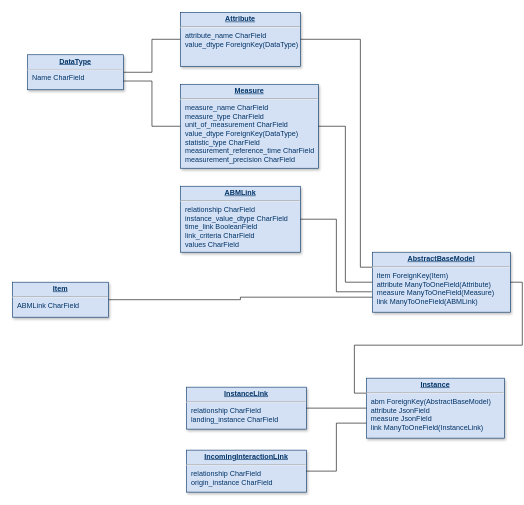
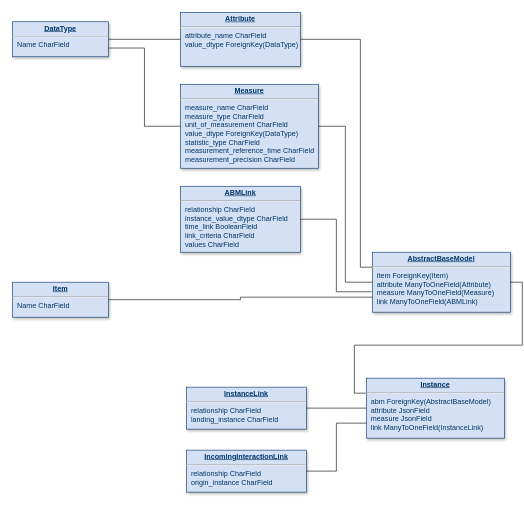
(75, 72) -> (60, 39)
(43, 291) -> (38, 291)
